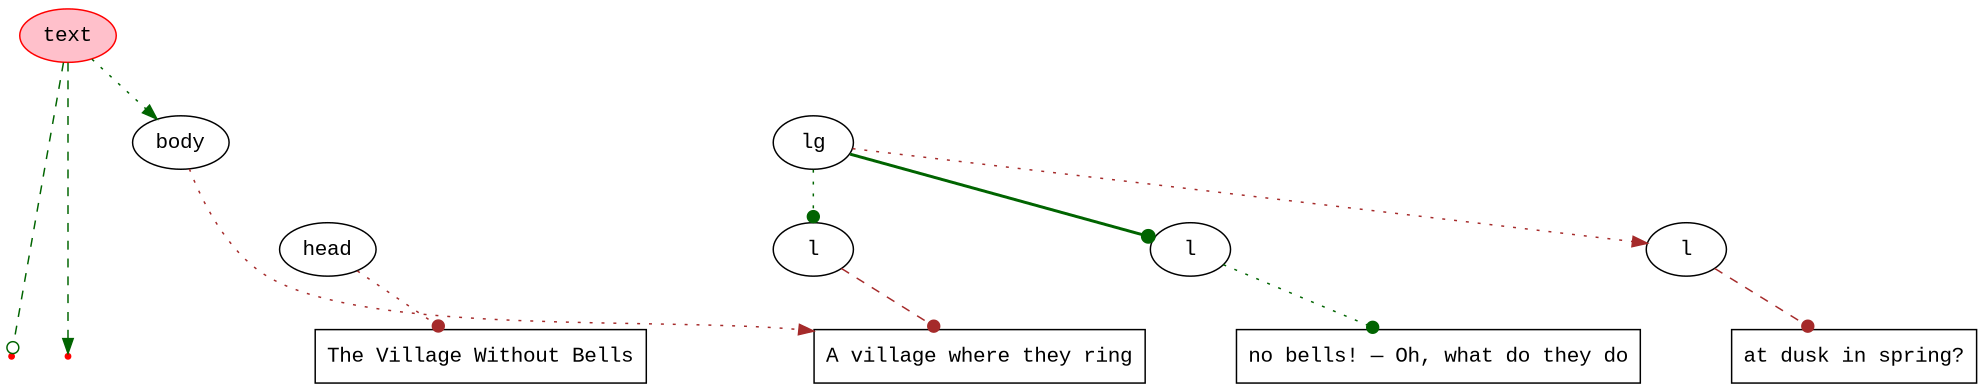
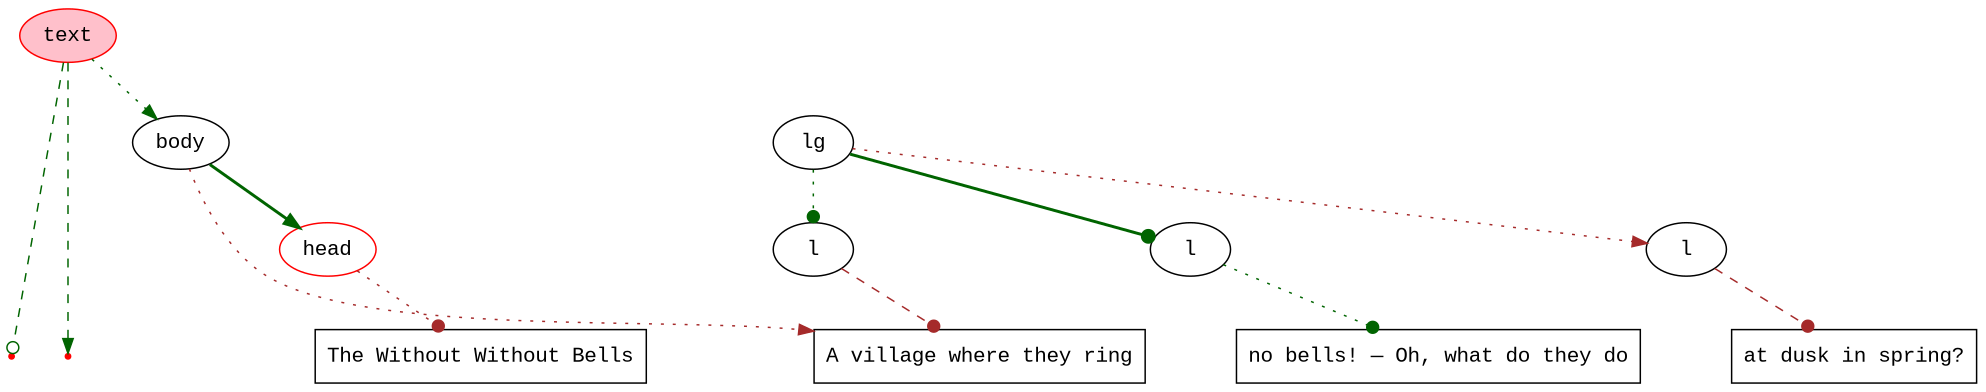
none -> (249, 192)
(328, 249) -> (328, 249)
(481, 356) -> (481, 356)
